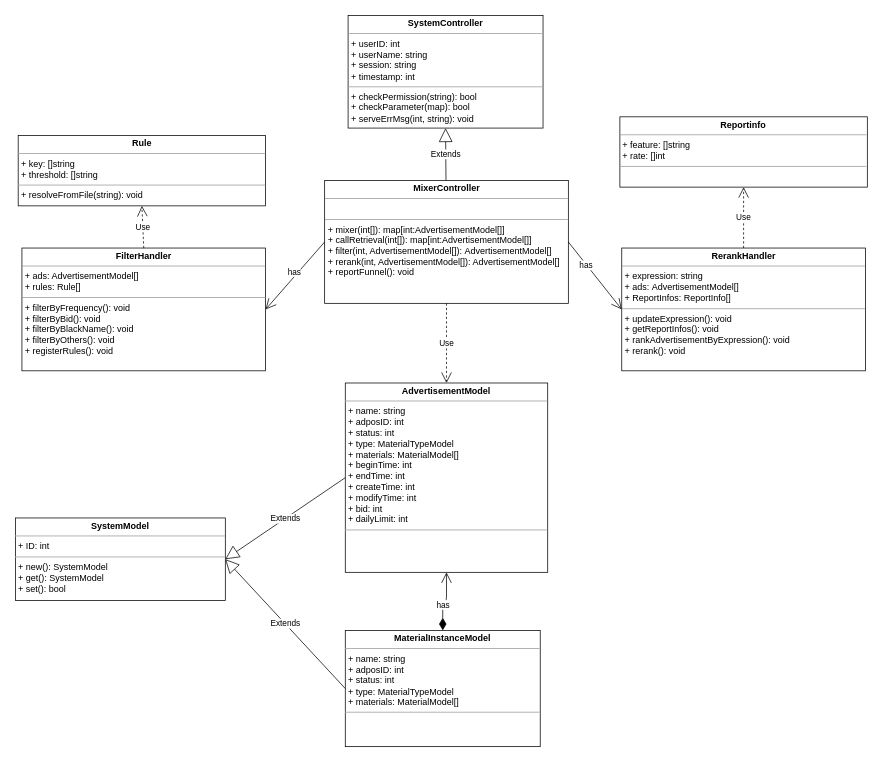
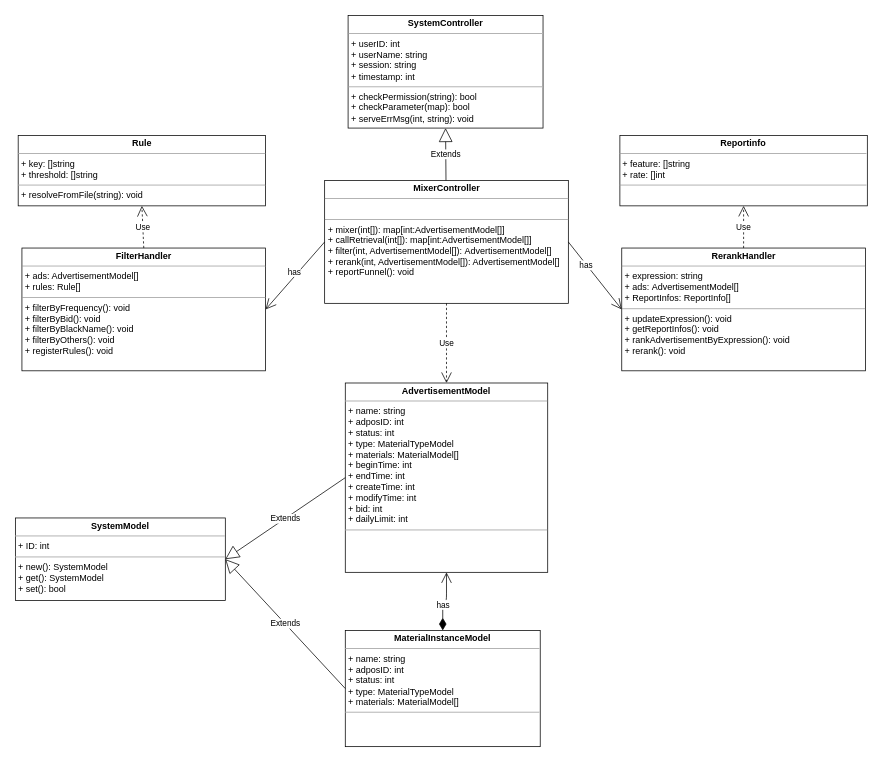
(744, 152) -> (744, 171)
